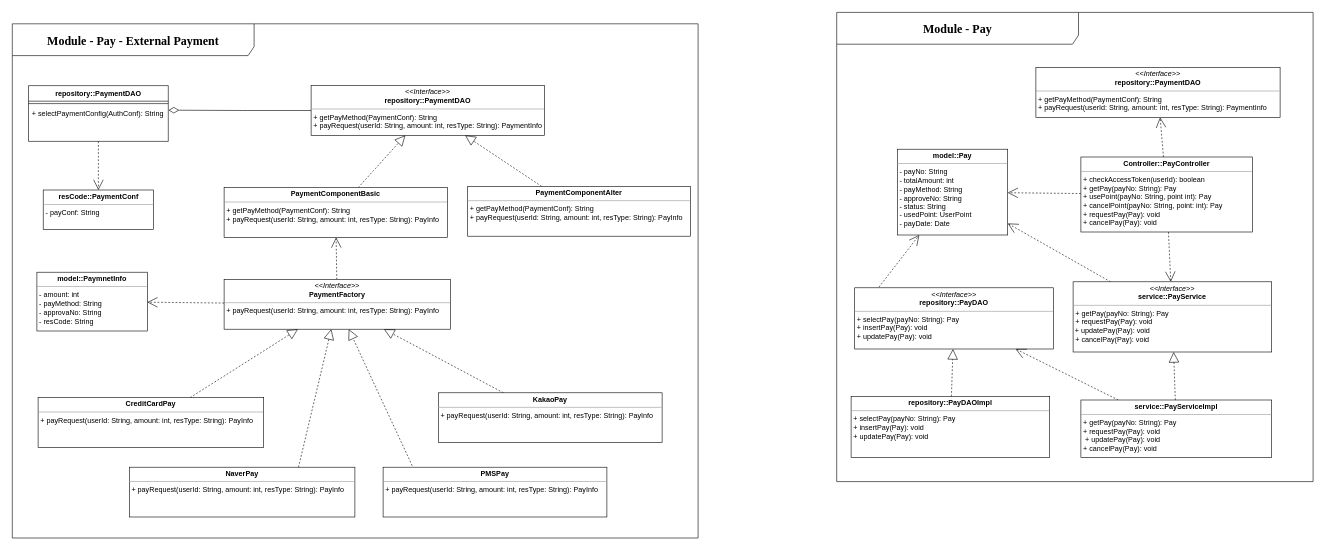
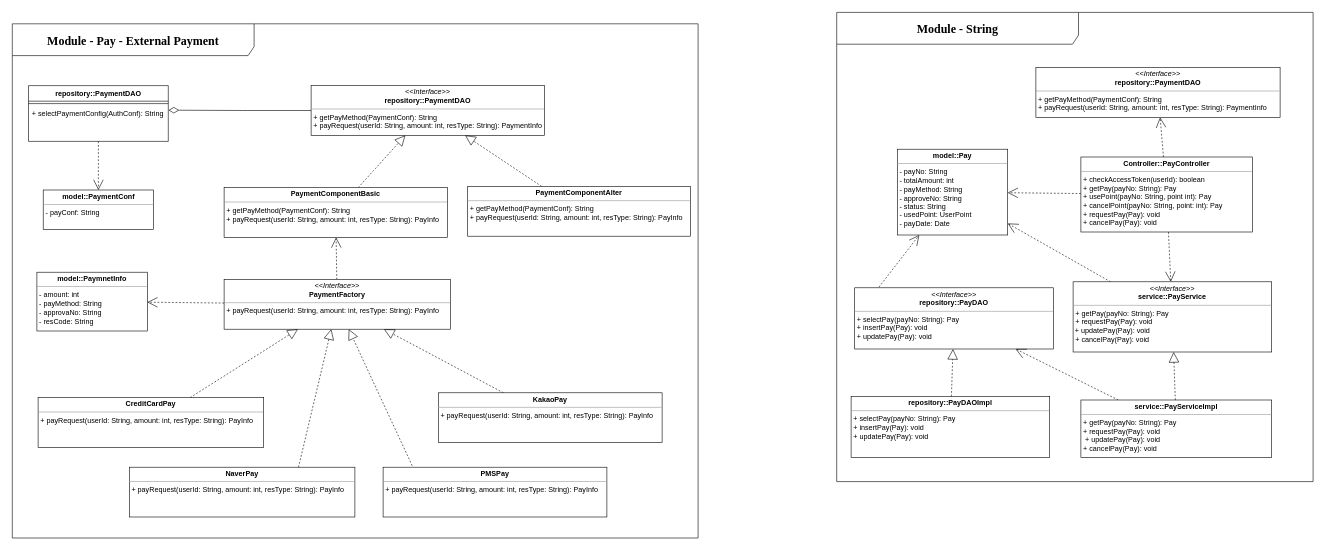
(958, 29) -> (958, 29)
(82, 199) -> (77, 199)
